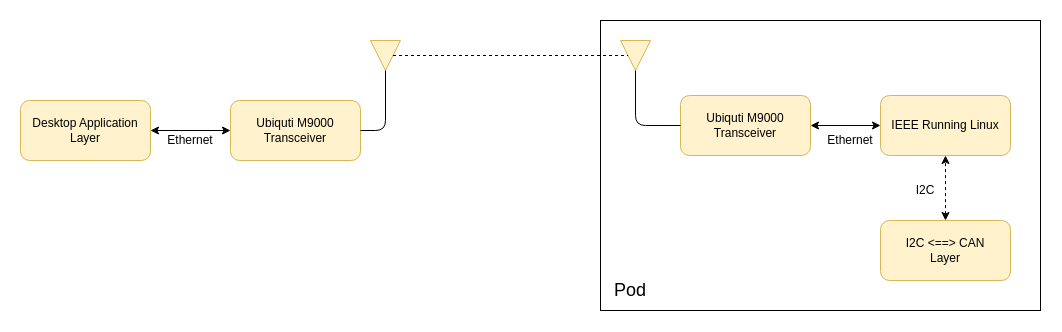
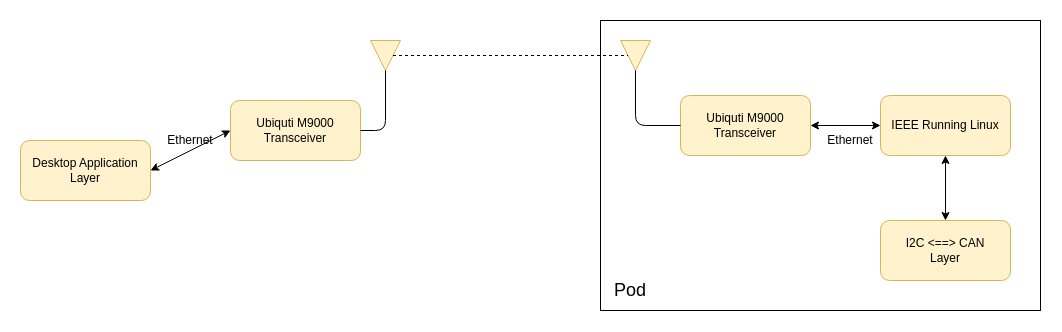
(86, 131) -> (86, 171)
(946, 187) -> (946, 187)
(926, 191) -> none
